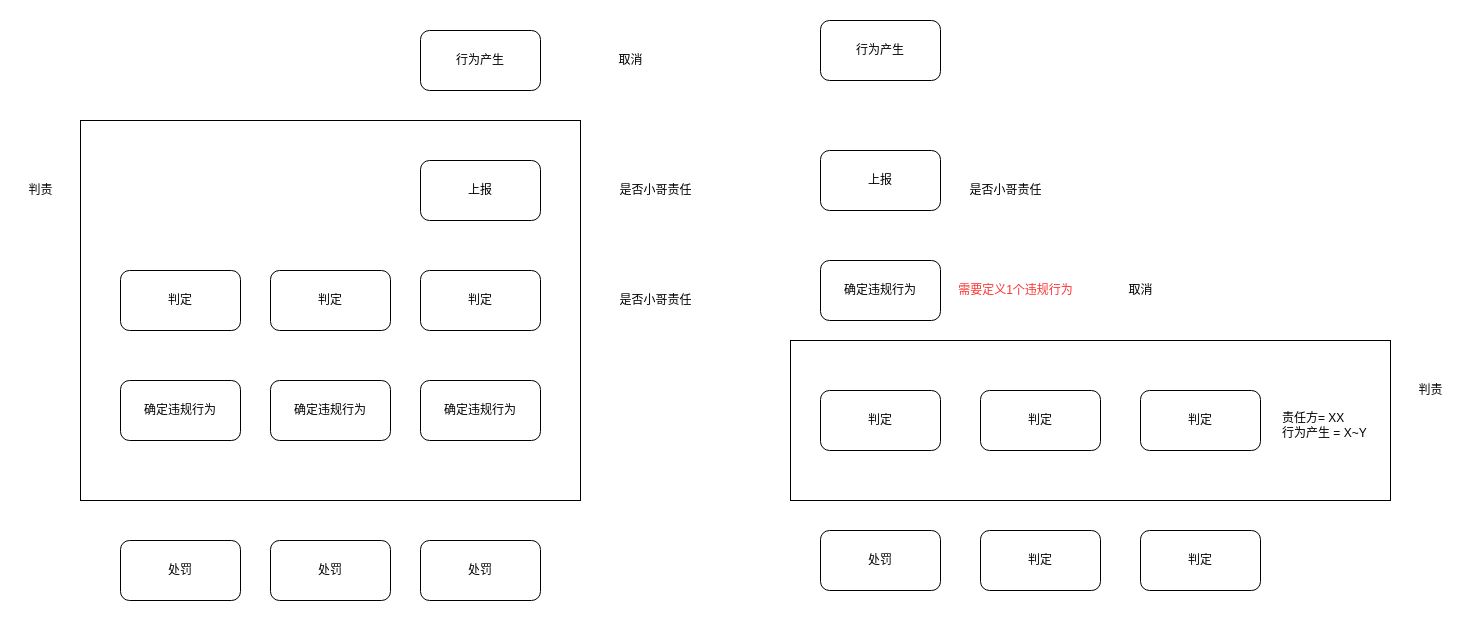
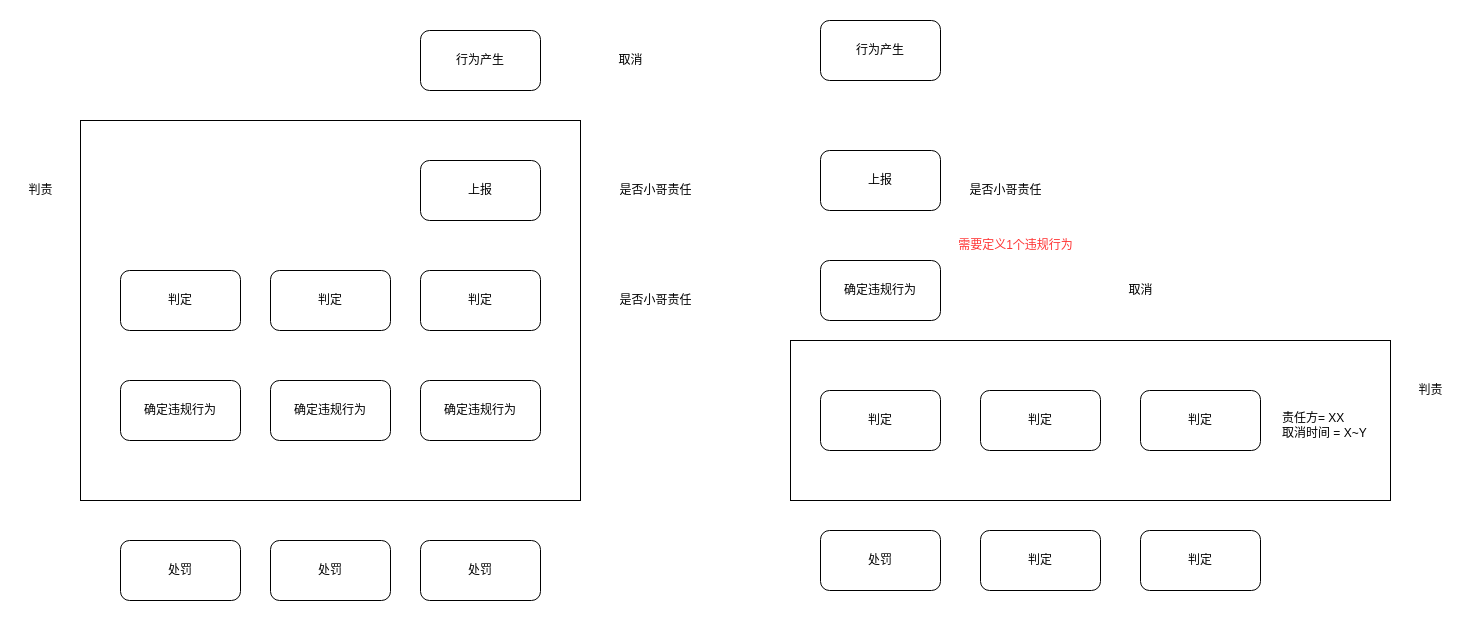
(1016, 291) -> (1016, 246)
(1324, 426) -> (1324, 426)
